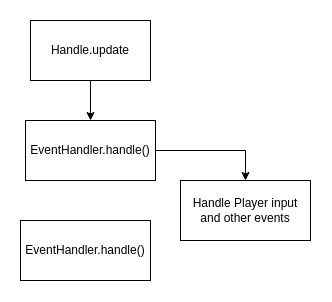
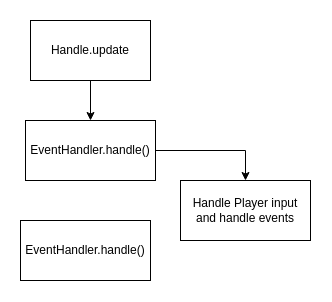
(246, 211) -> (246, 211)
